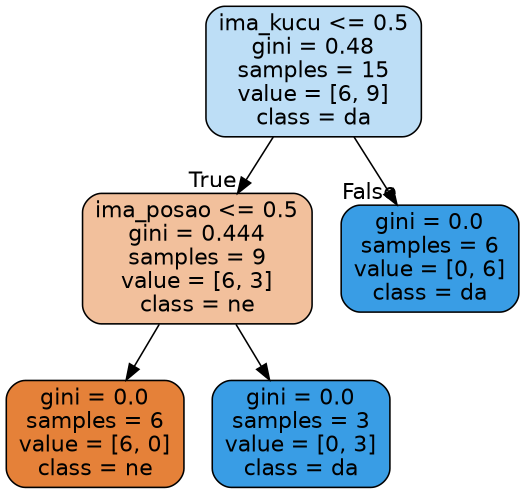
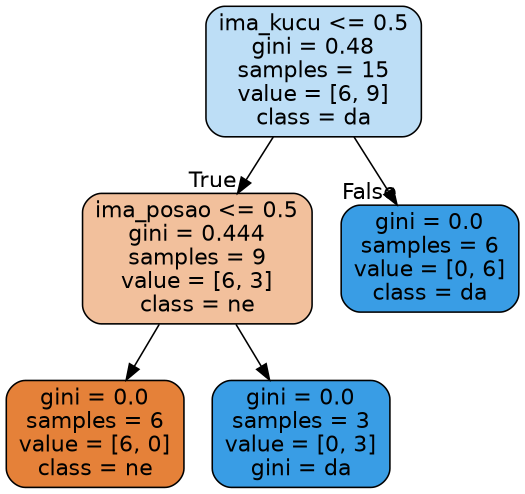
(301, 434) -> (301, 434)
